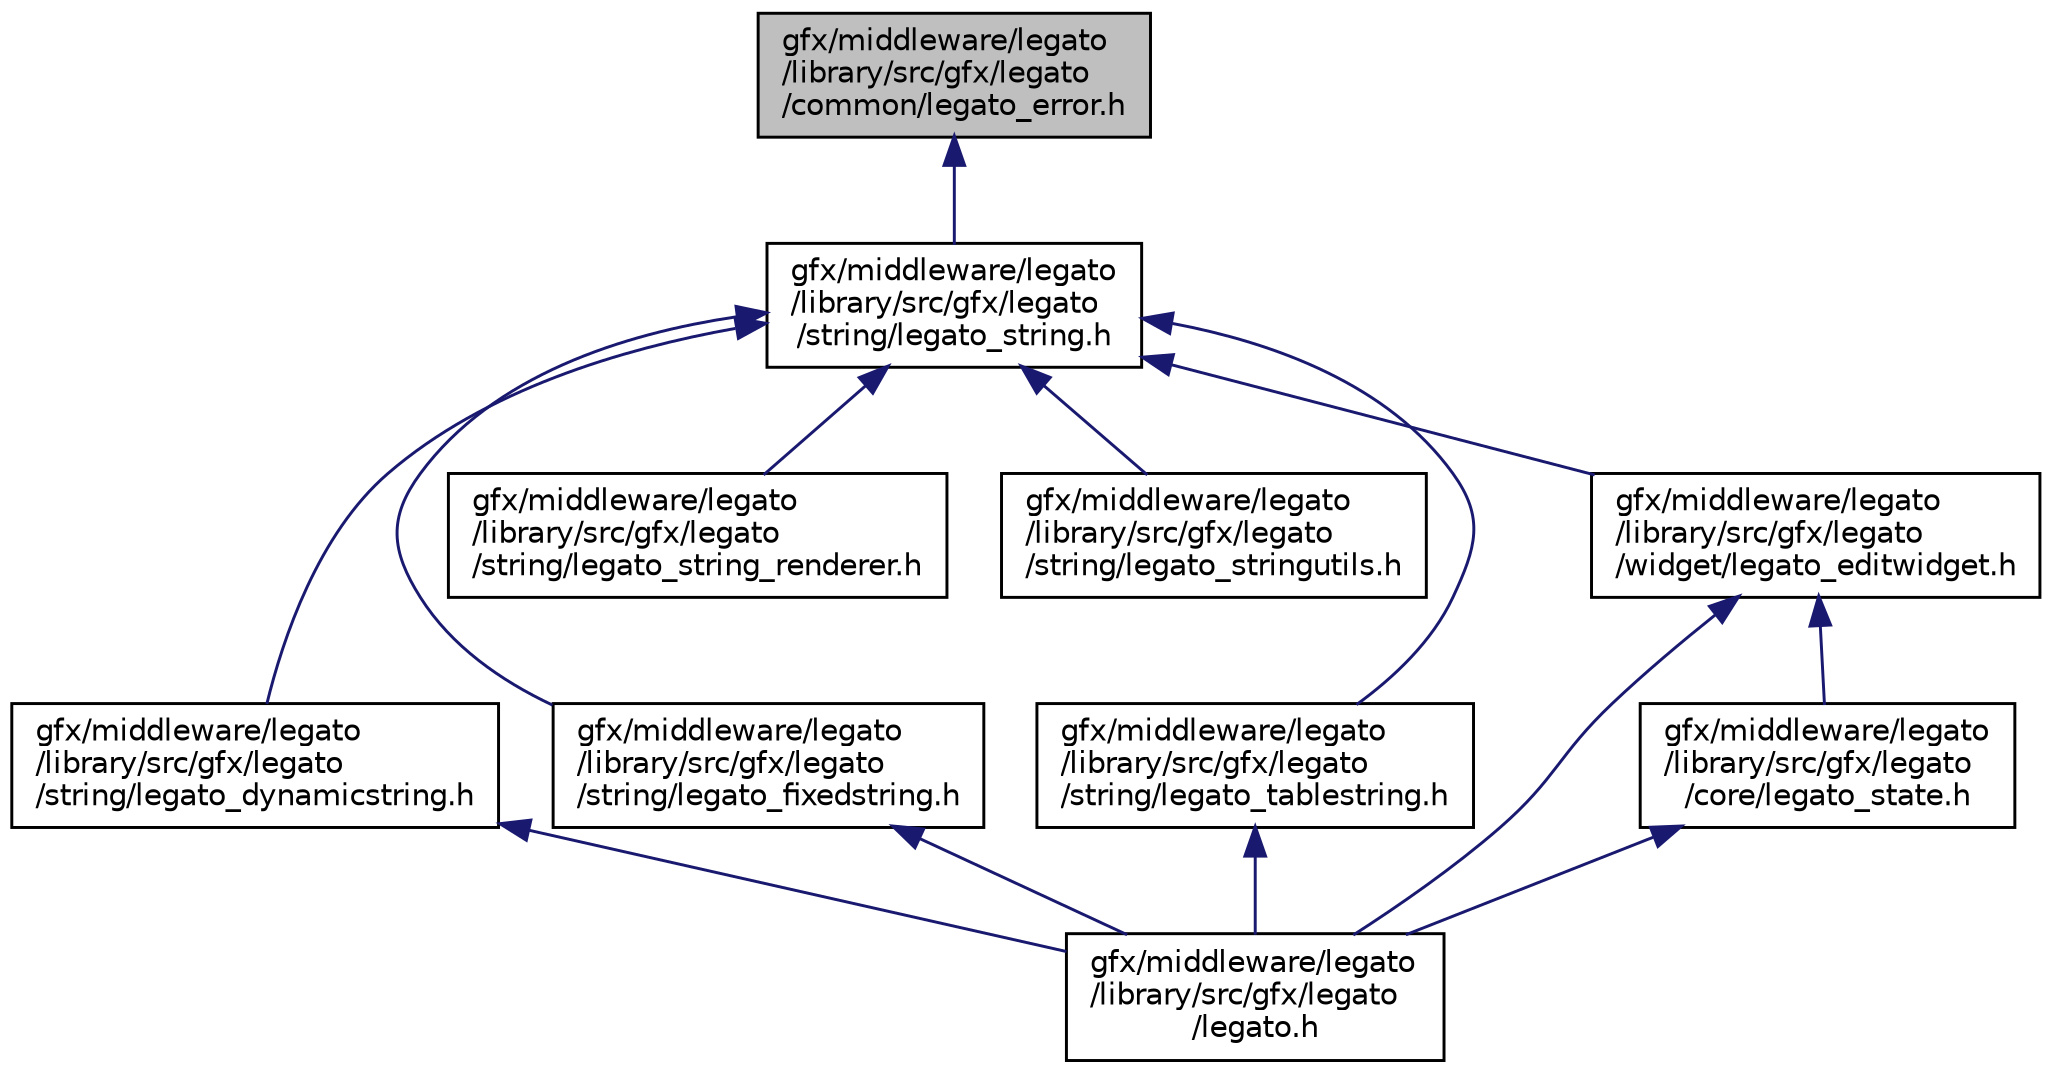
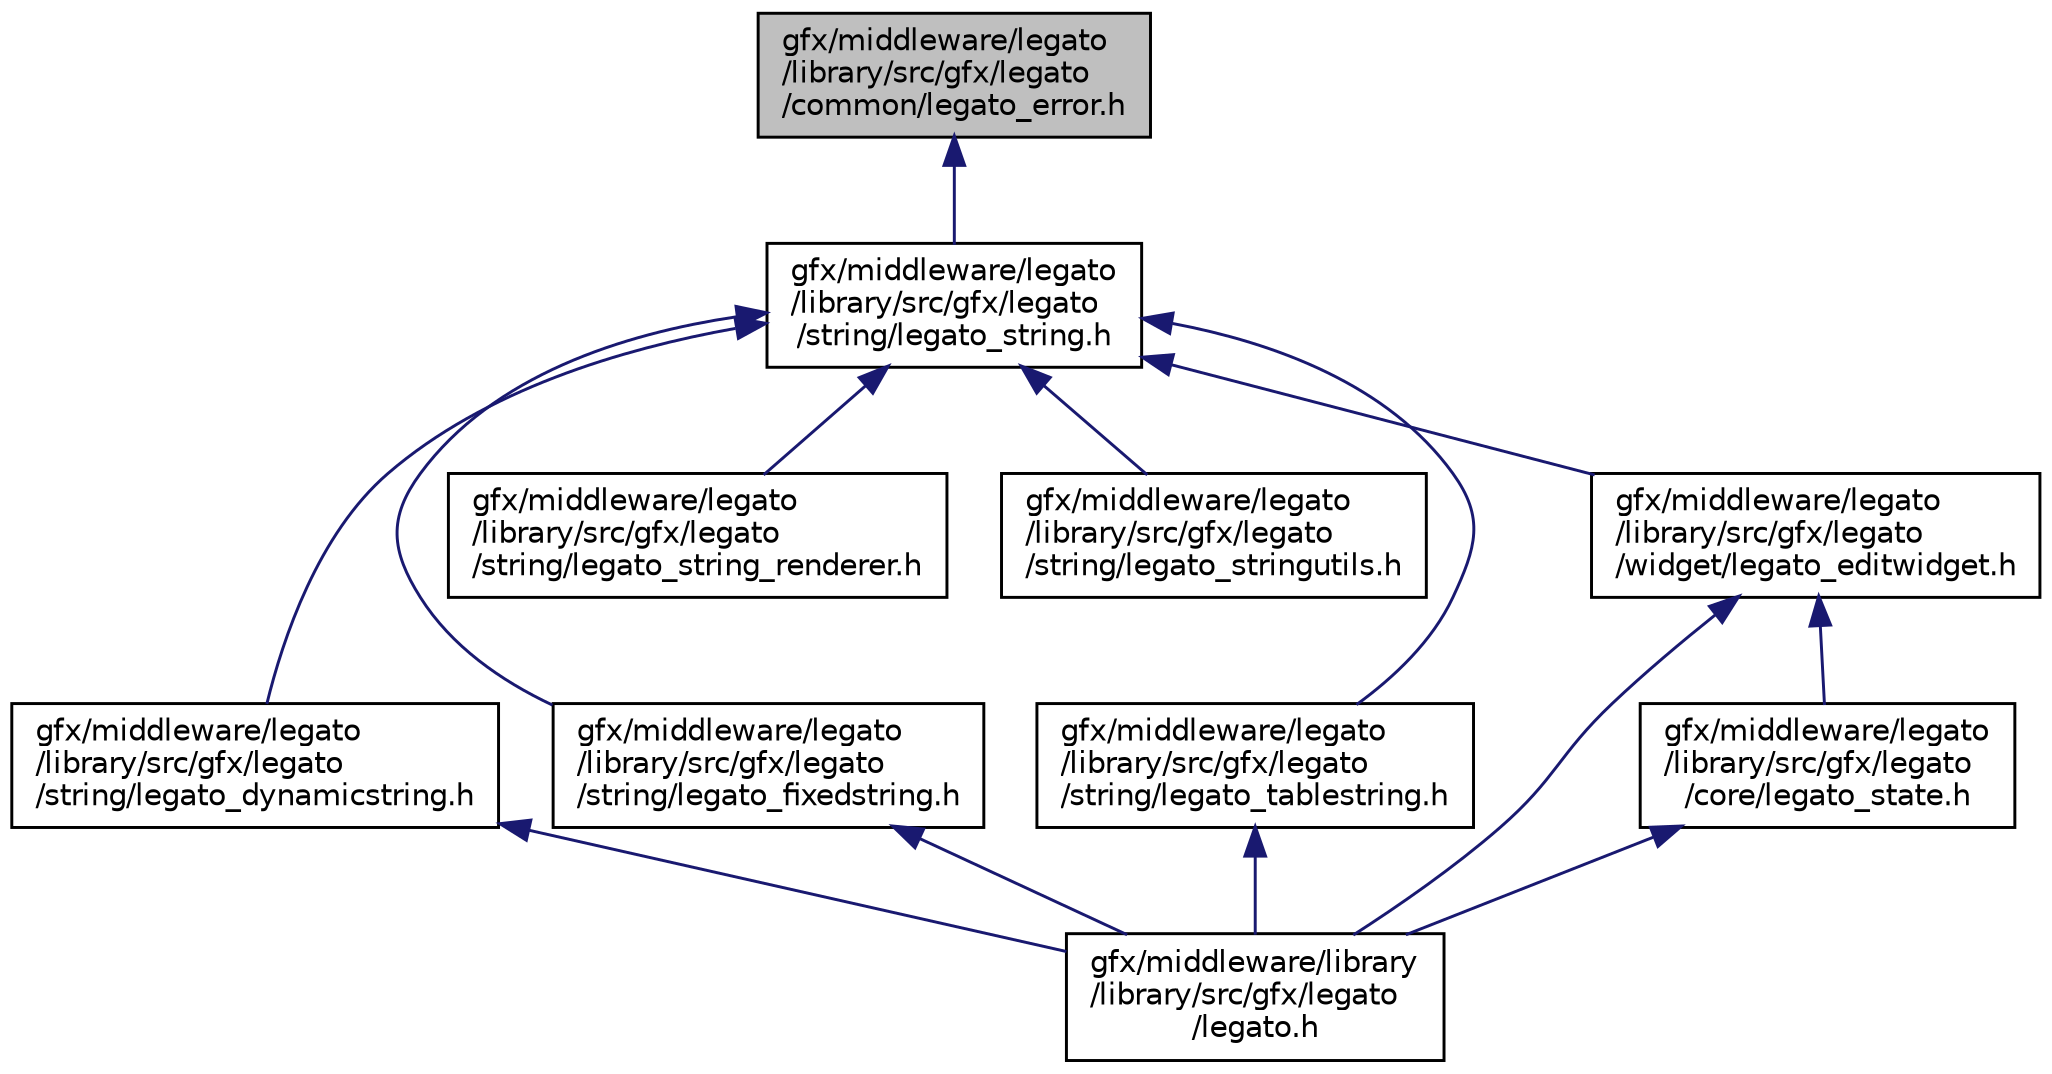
(1255, 997) -> (1255, 997)
